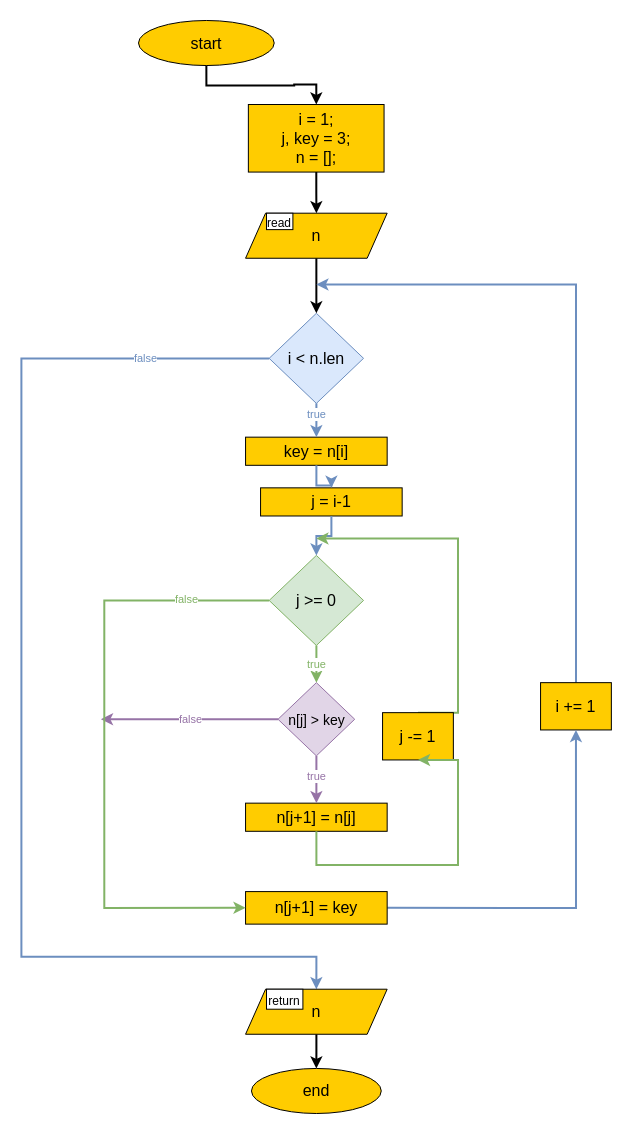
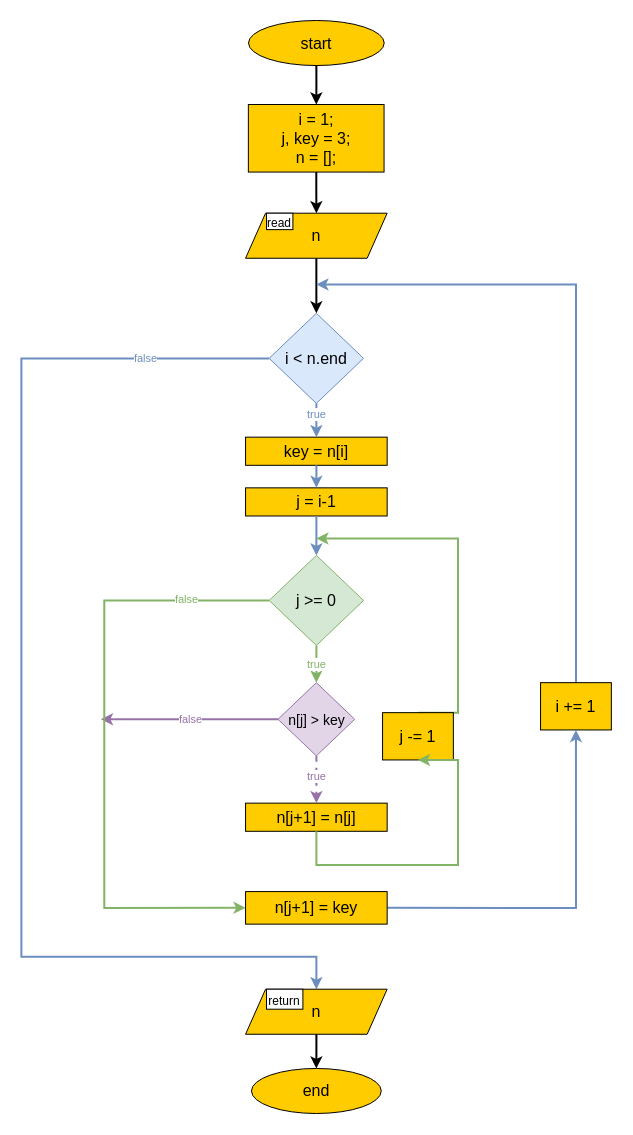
(206, 43) -> (316, 43)
(317, 359) -> (317, 359)
(331, 502) -> (316, 502)
(316, 764) -> (316, 764)
